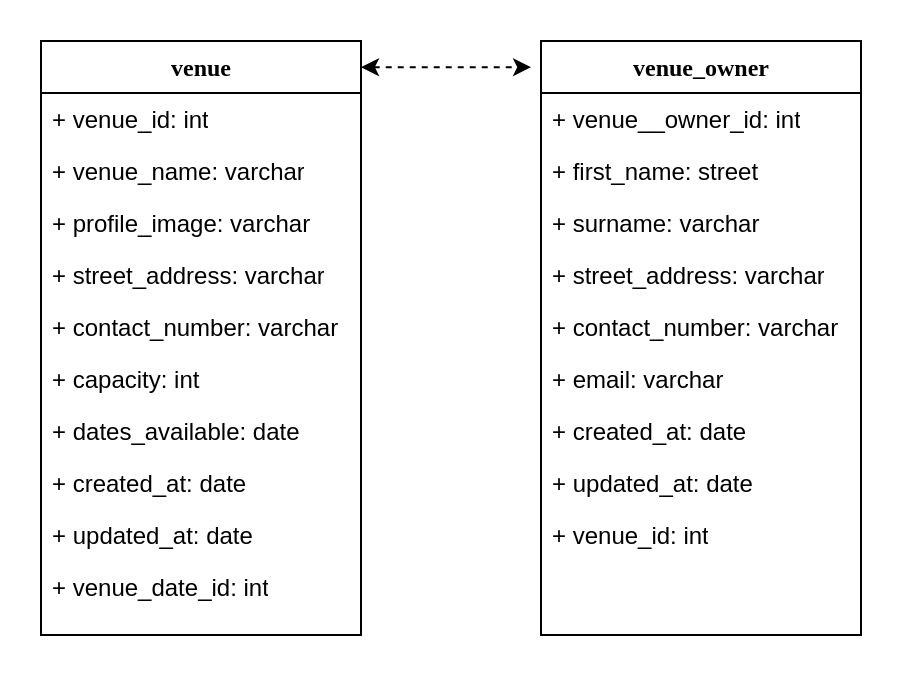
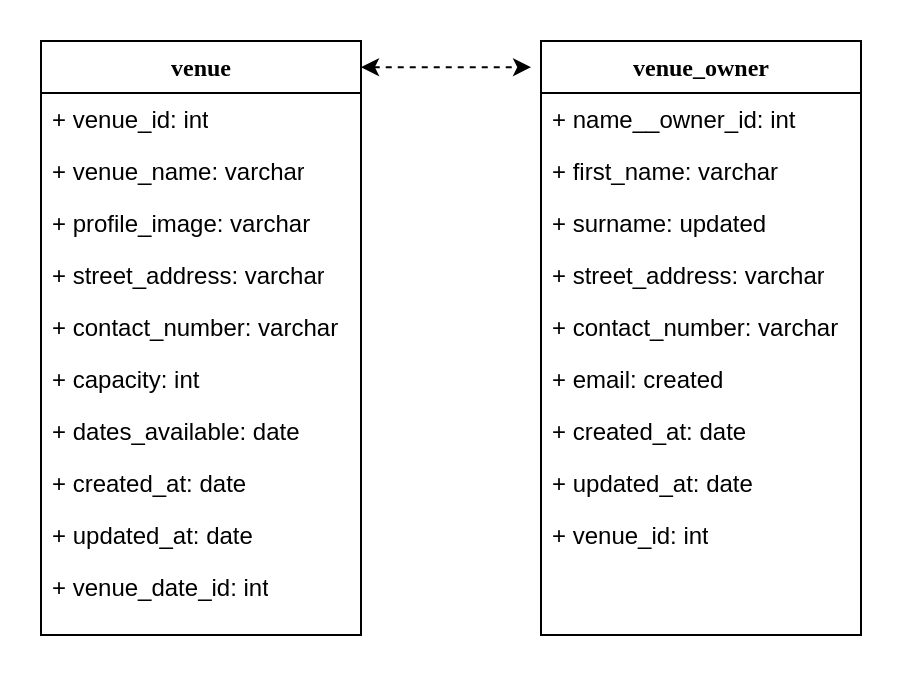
(685, 121) -> (679, 121)
(675, 173) -> (682, 173)
(665, 225) -> (665, 225)
(645, 381) -> (645, 381)
